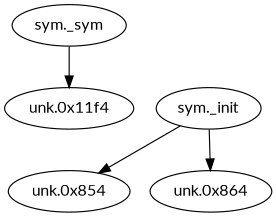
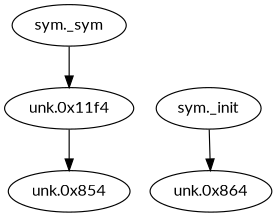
(144, 147) -> (69, 144)
